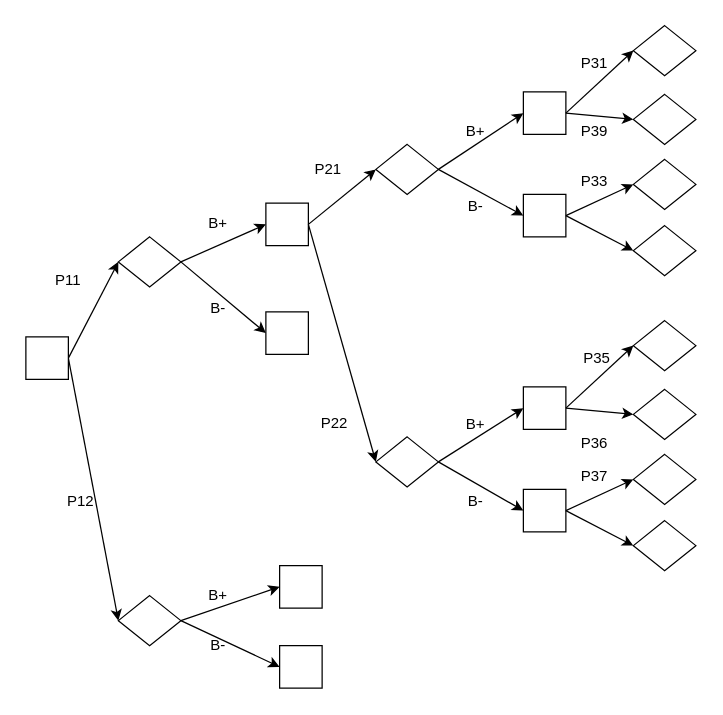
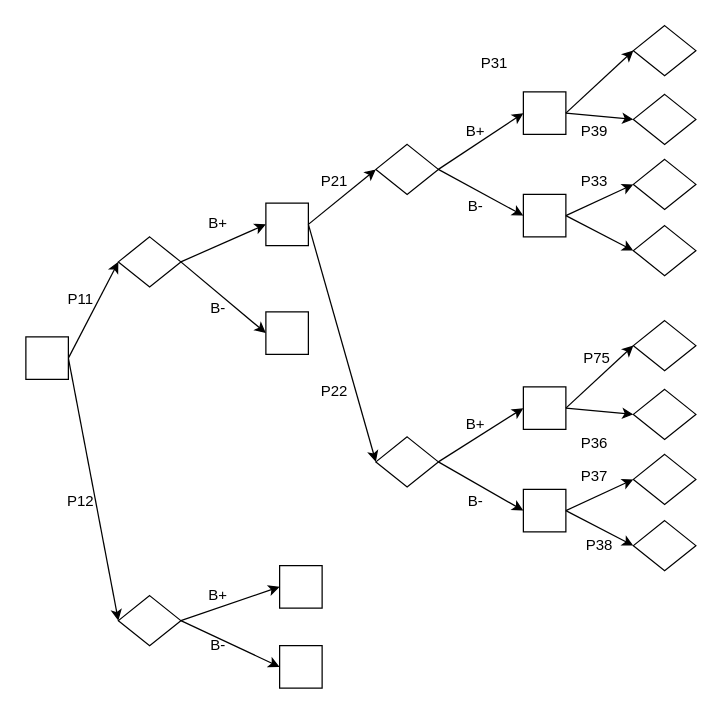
(594, 63) -> (494, 63)
(328, 169) -> (334, 182)
(68, 281) -> (81, 299)
(597, 358) -> (597, 358)
(334, 423) -> (334, 392)
none -> (599, 546)
